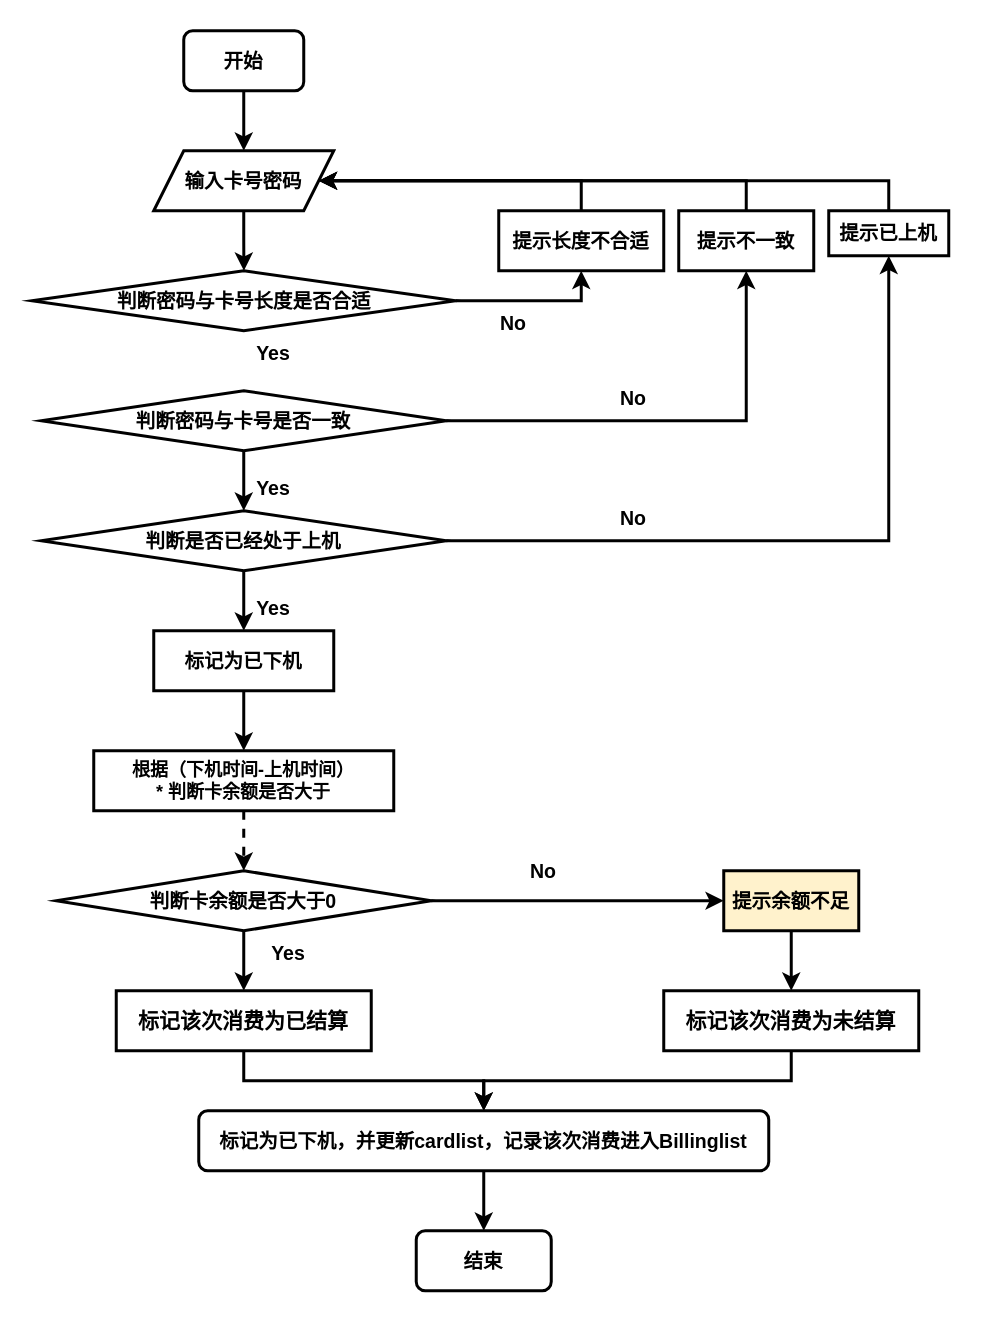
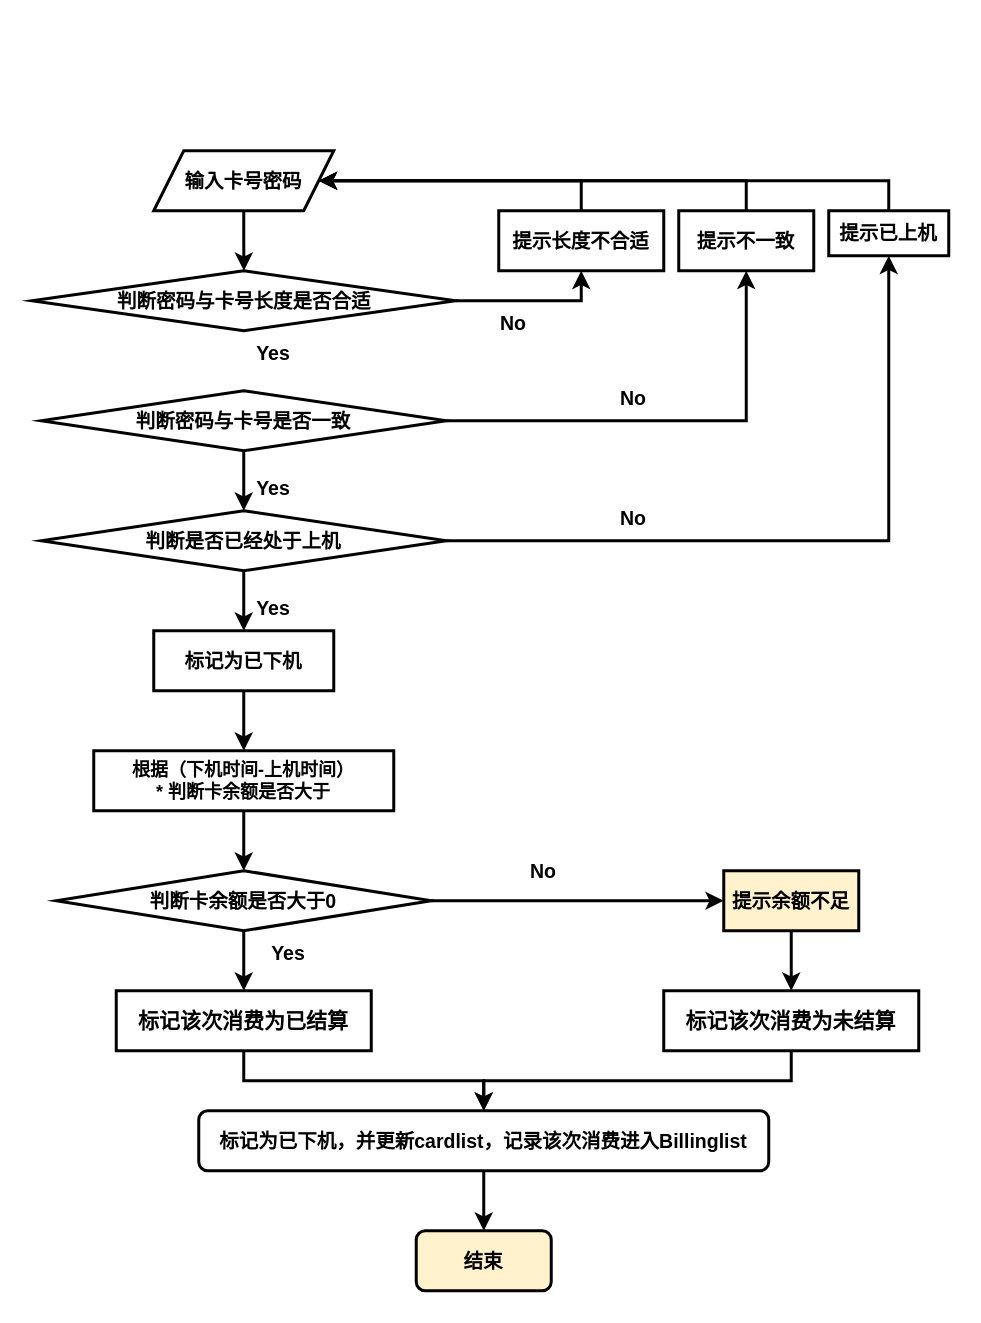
(244, 61) -> none
(244, 114) -> none
(244, 838) -> (244, 838)
(484, 1261) -> (484, 1261)
